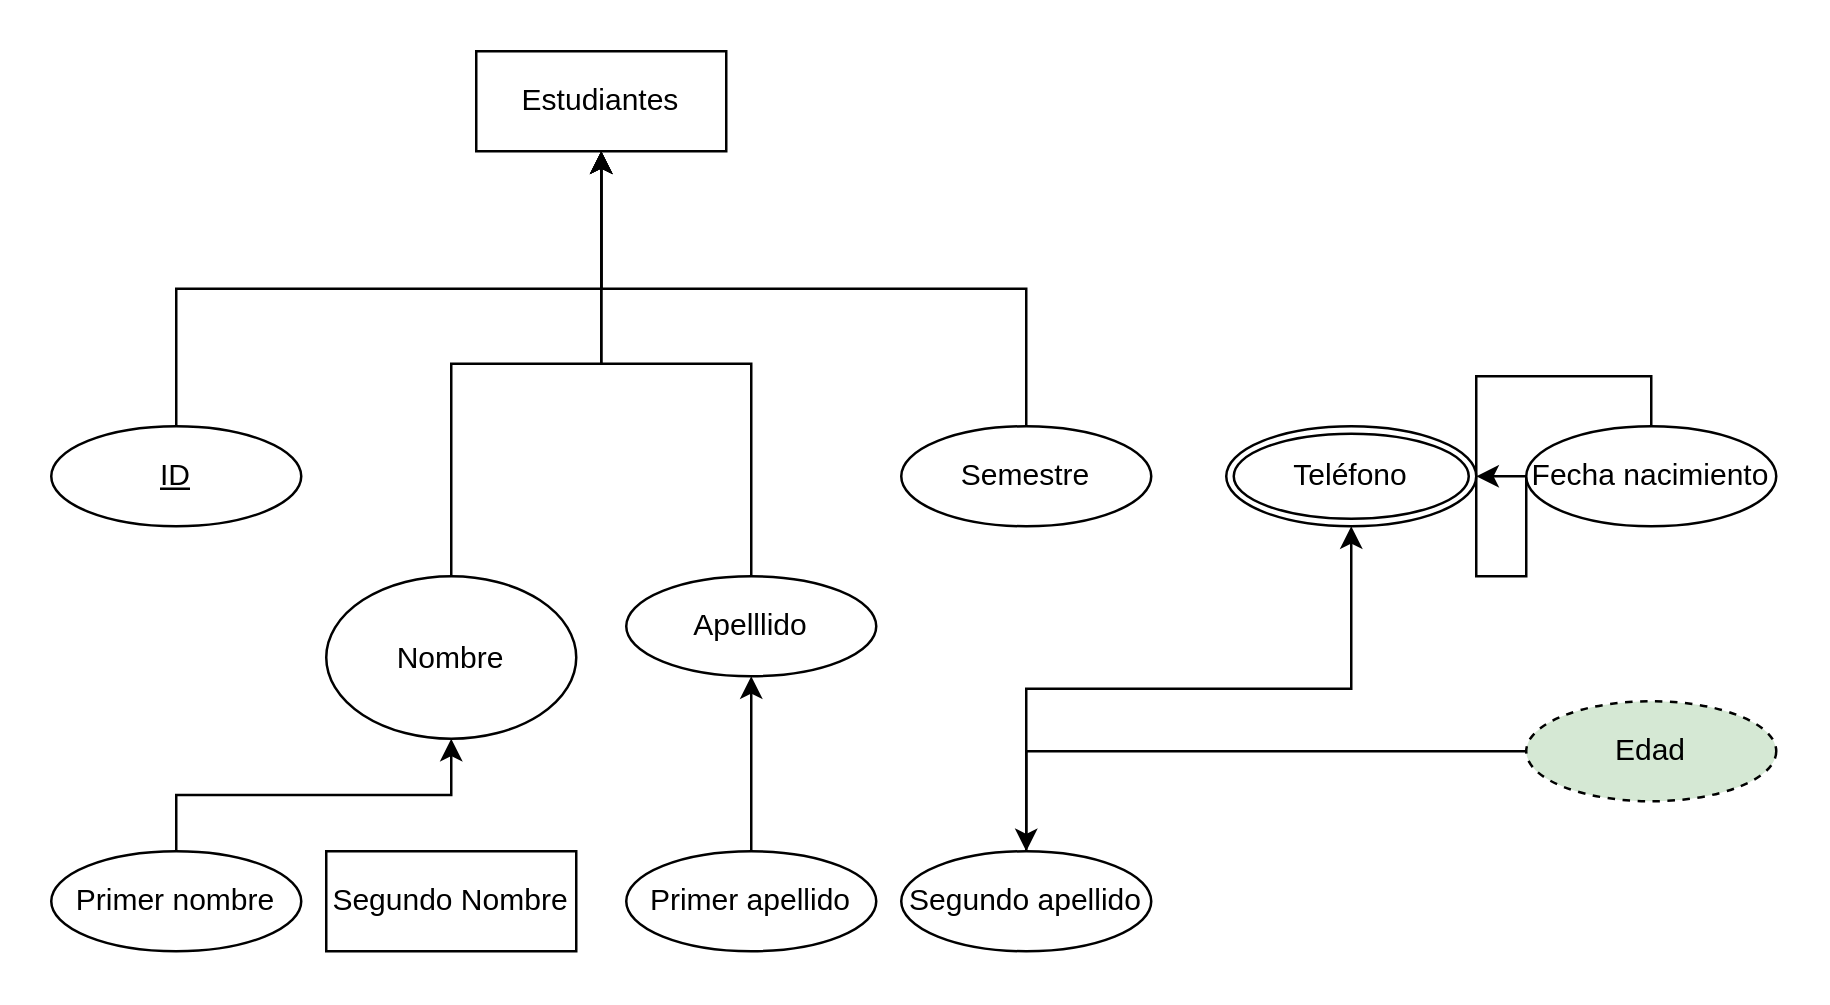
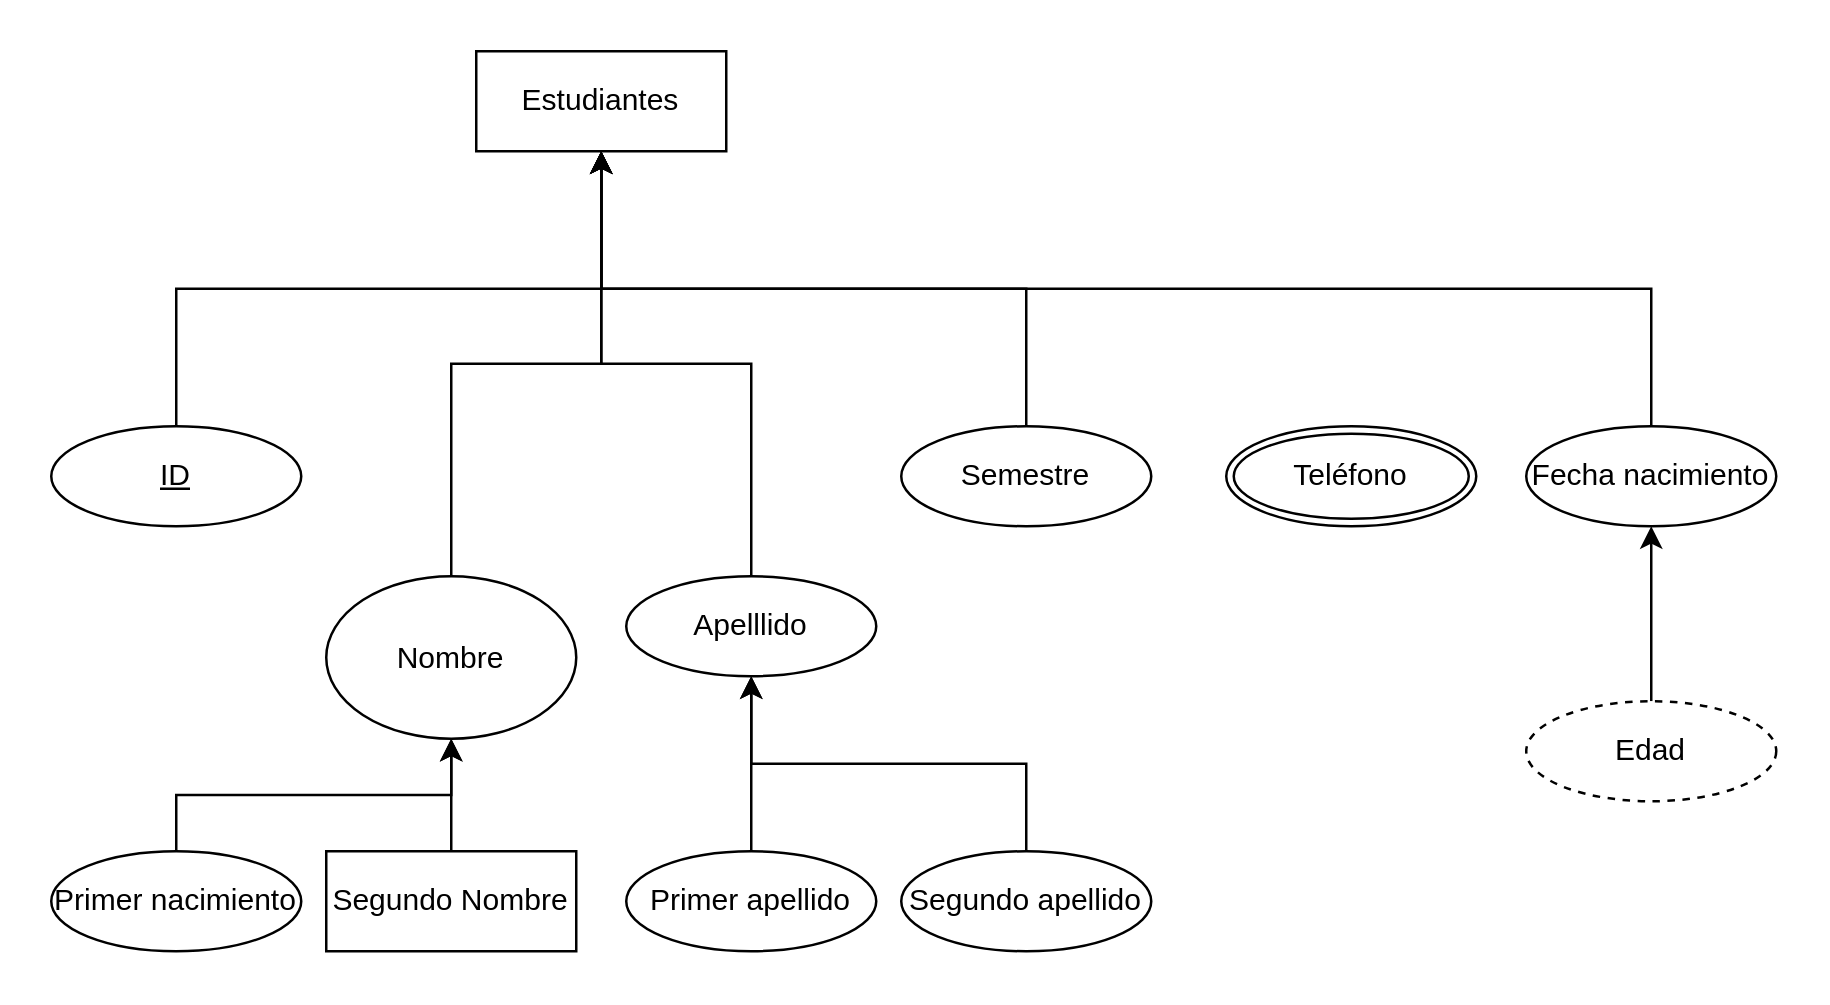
(1476, 479) -> (1386, 289)
(1233, 689) -> (889, 764)
(1278, 751) -> (1651, 622)
(1651, 751) -> (1651, 751)
none -> (451, 826)
(176, 901) -> (176, 901)
